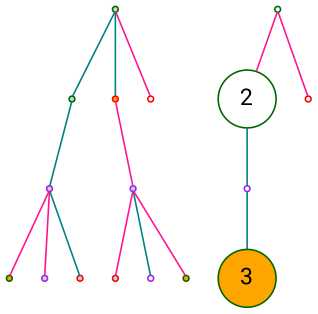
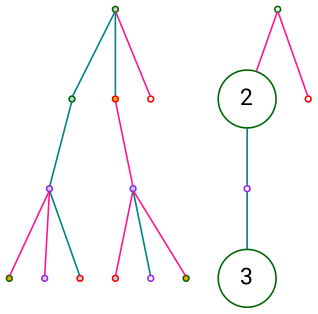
(247, 278) -> (247, 278)
